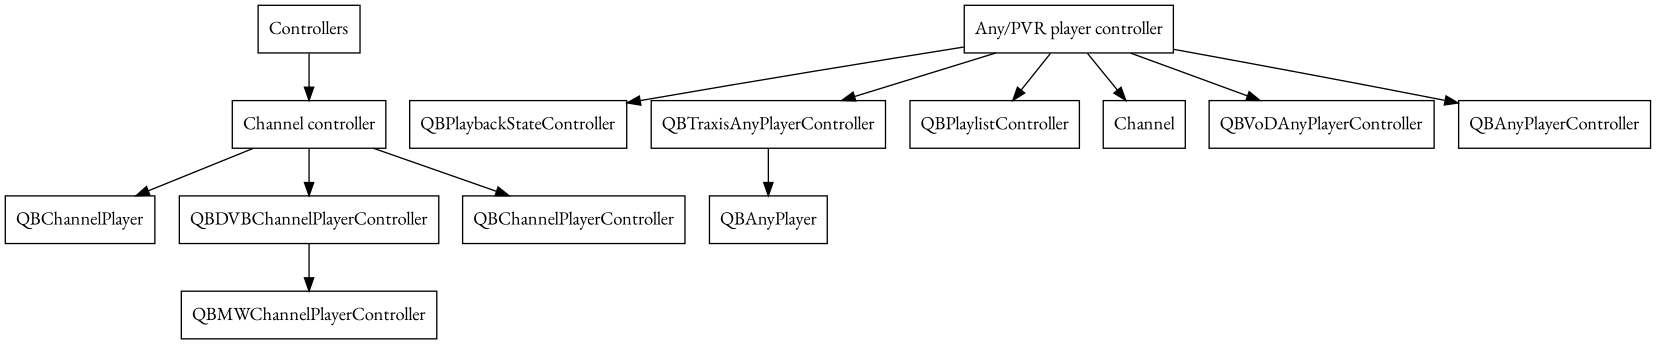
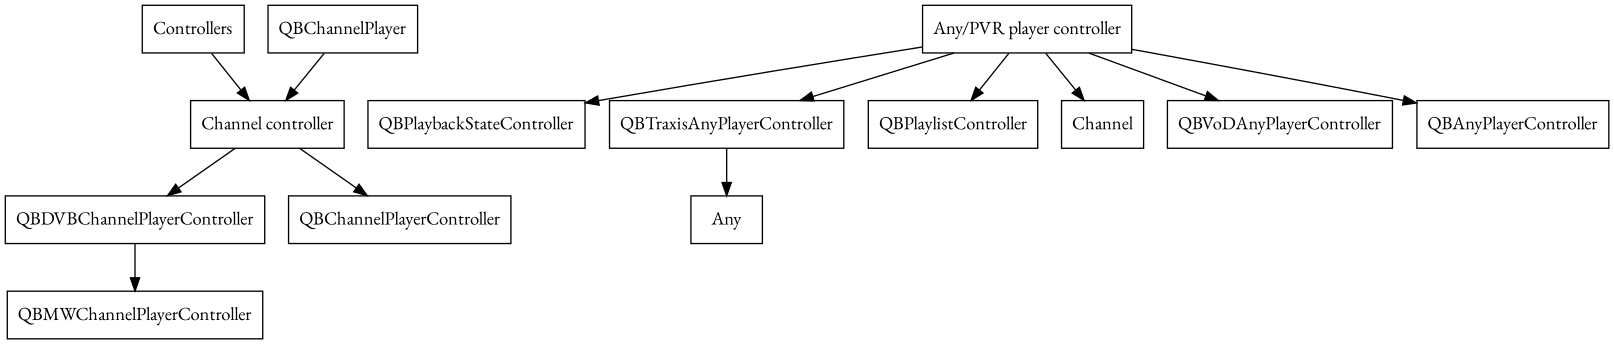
(201, 170) -> (309, 72)
(768, 220) -> (727, 220)
